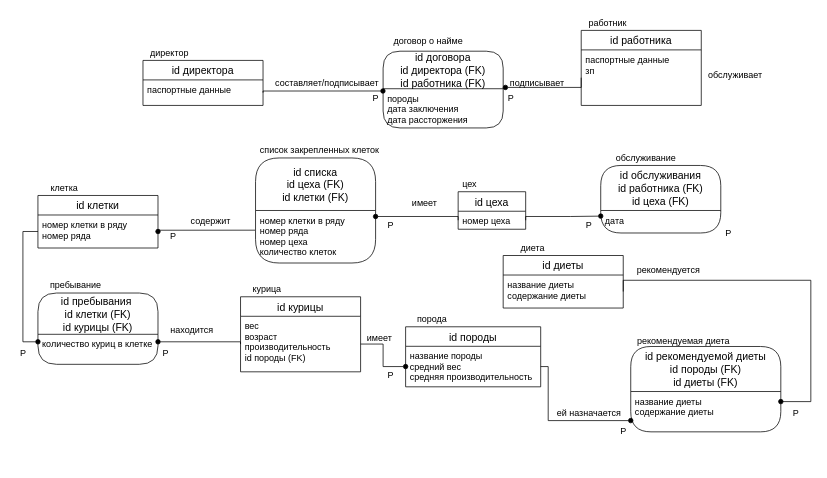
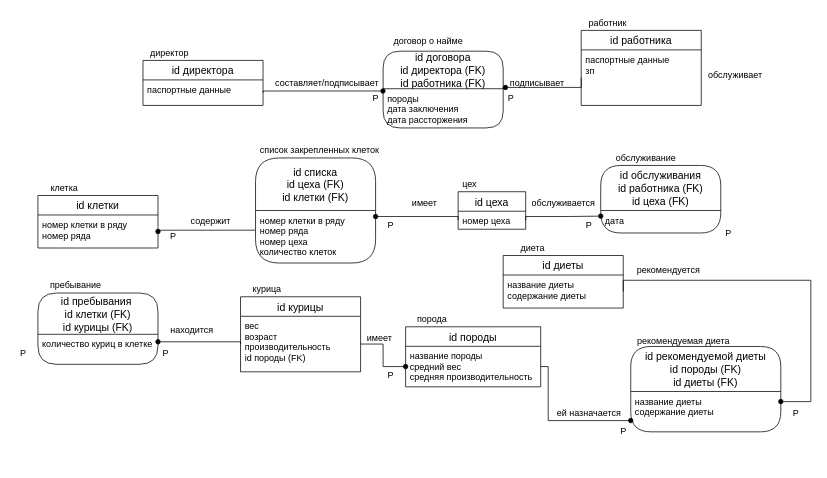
none -> (563, 203)
(28, 231) -> none
